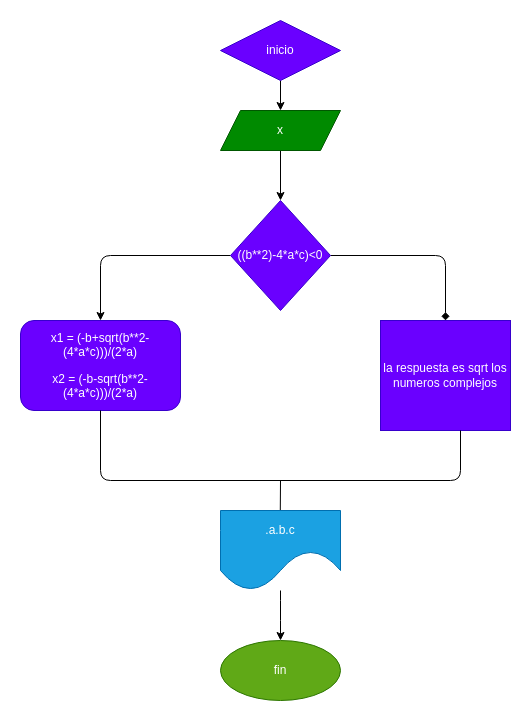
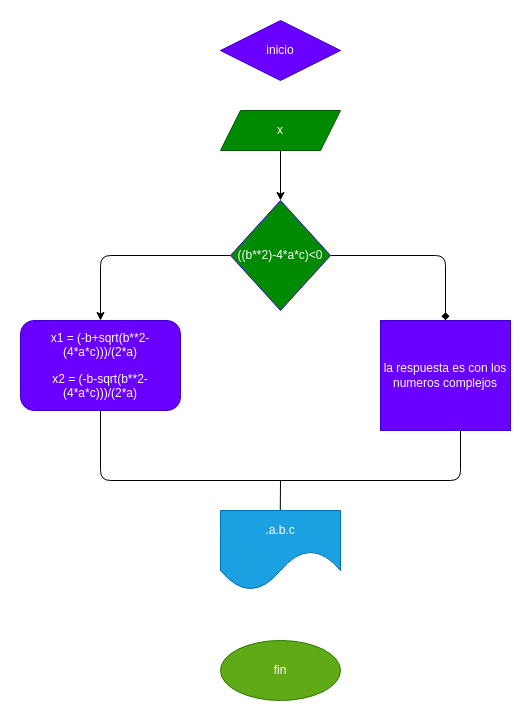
(281, 92) -> none
(281, 256) -> (281, 256)
(446, 376) -> (446, 376)
(281, 612) -> none
